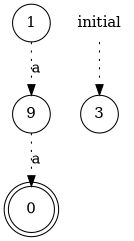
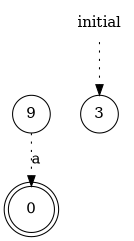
(31, 23) -> none
